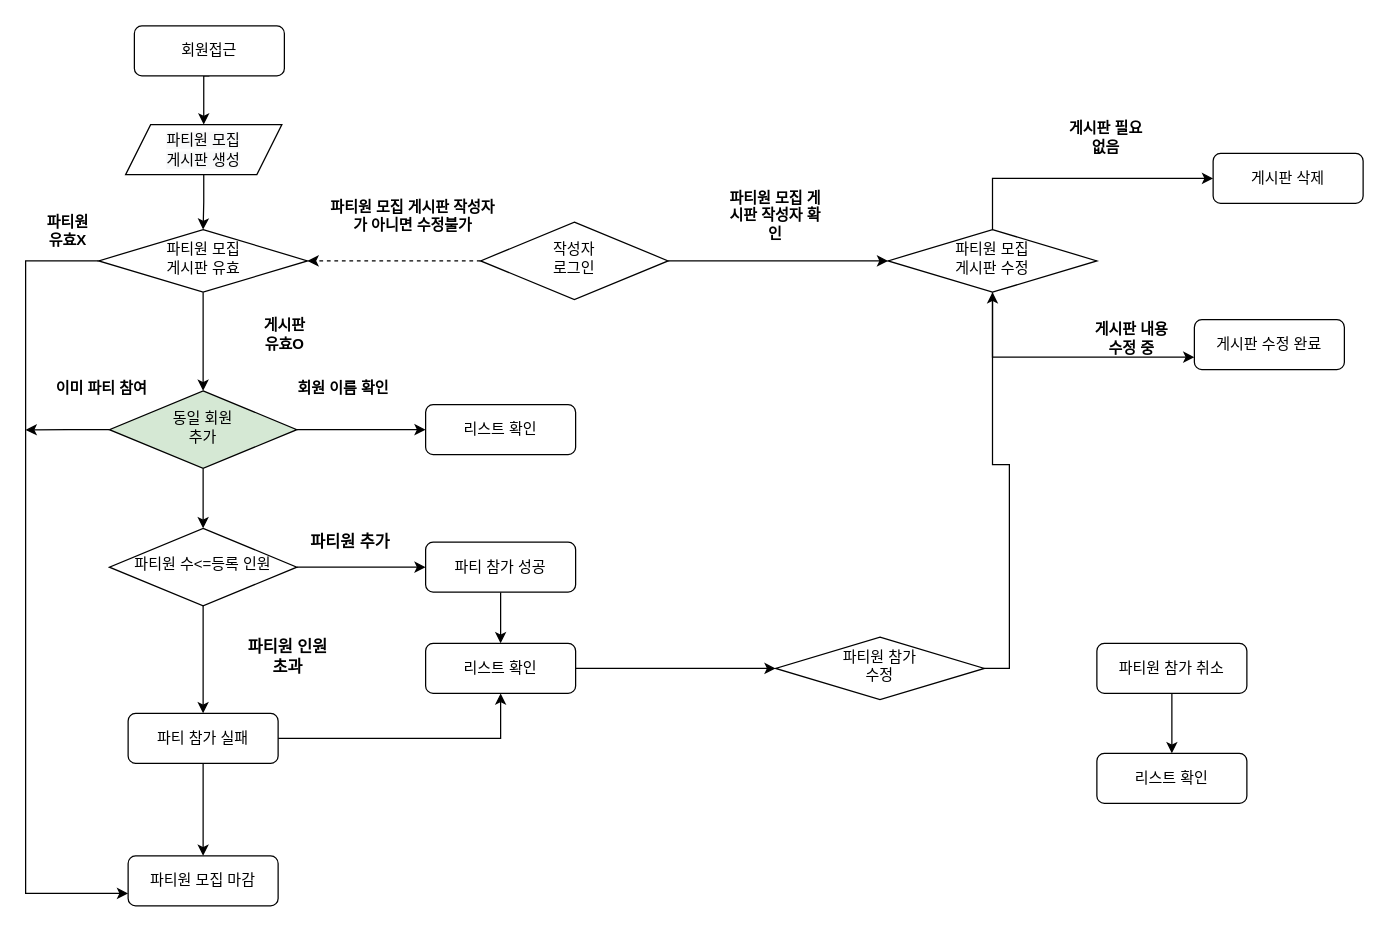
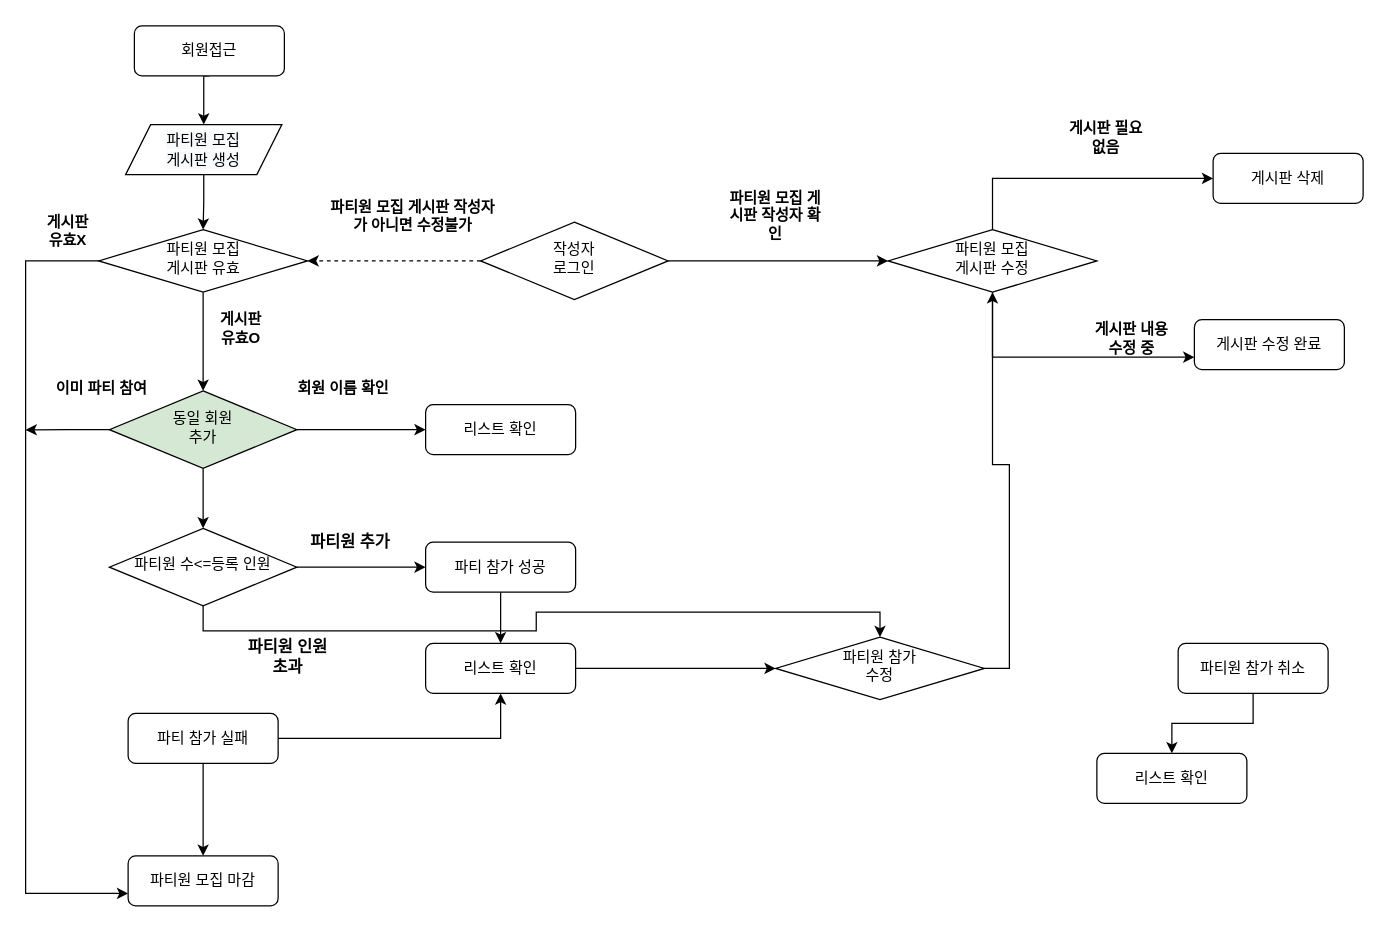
(68, 231) -> (68, 231)
(284, 334) -> (240, 328)
(203, 666) -> (539, 612)
(1172, 668) -> (1253, 668)
